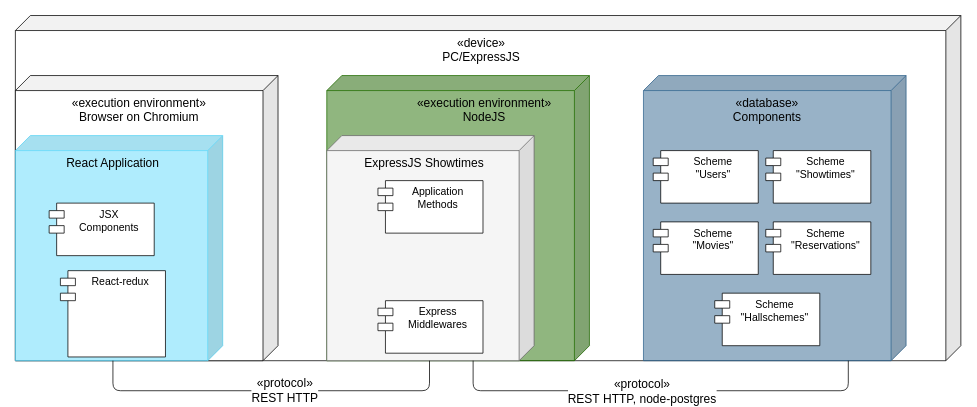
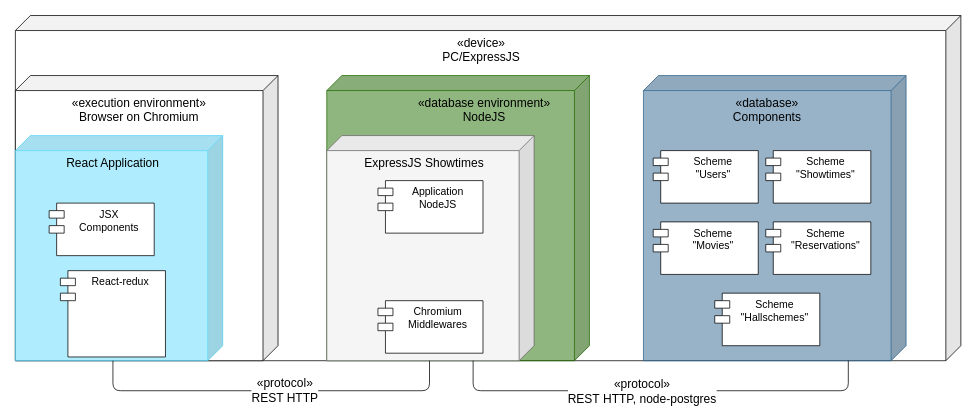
(484, 106) -> (484, 106)
(437, 192) -> (437, 192)
(437, 312) -> (437, 312)
